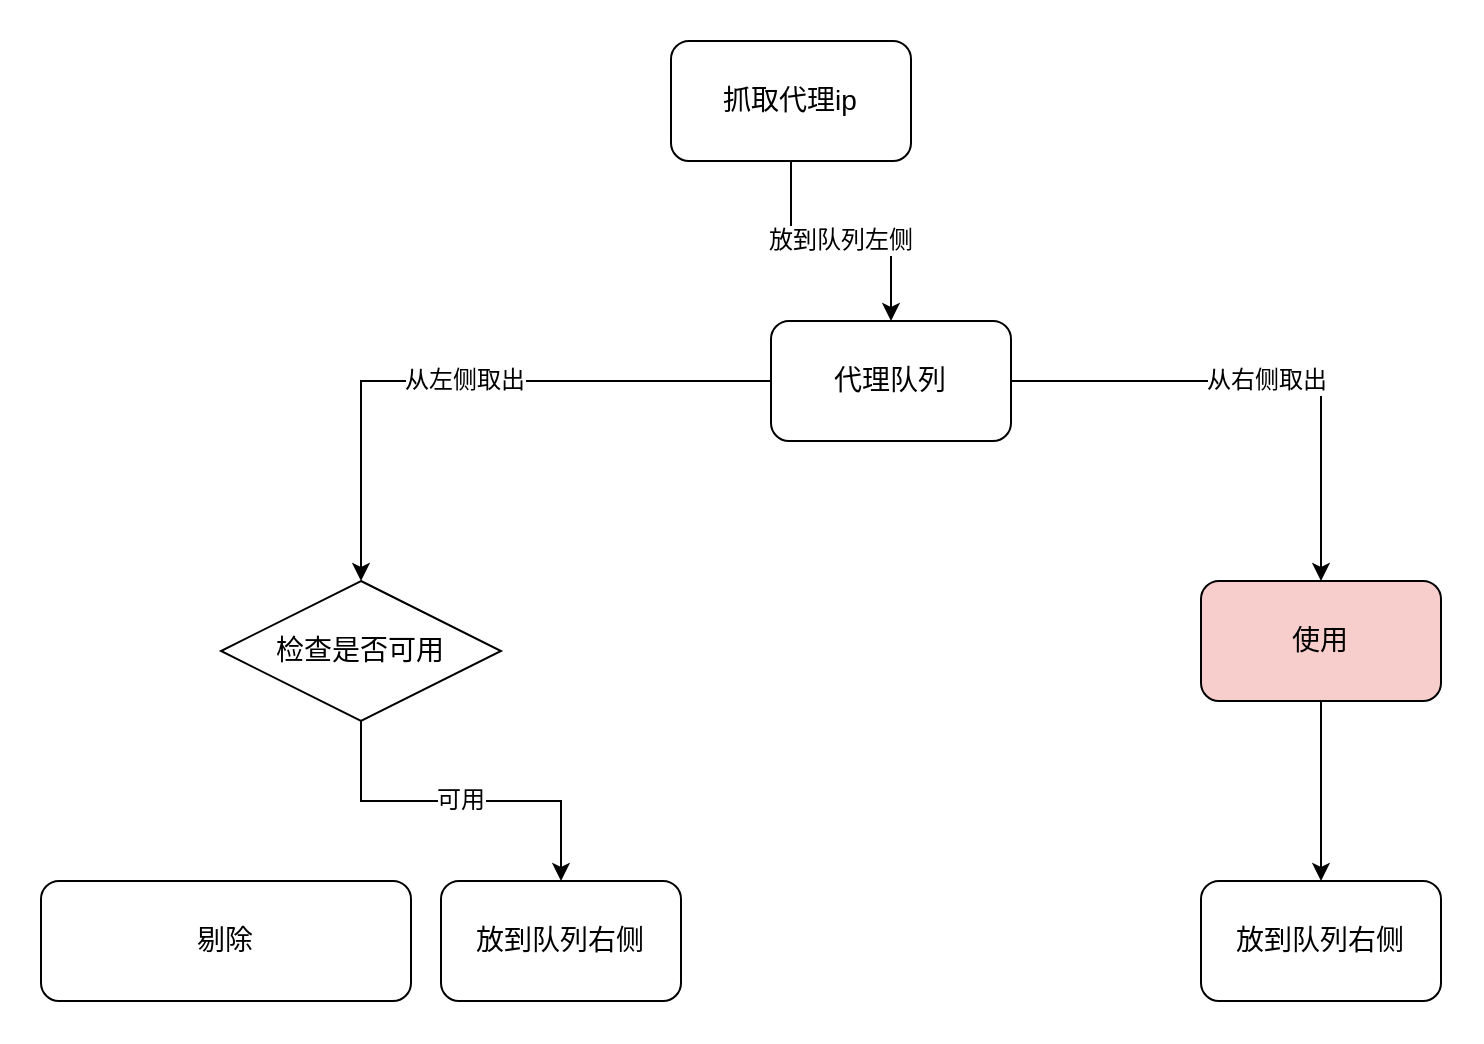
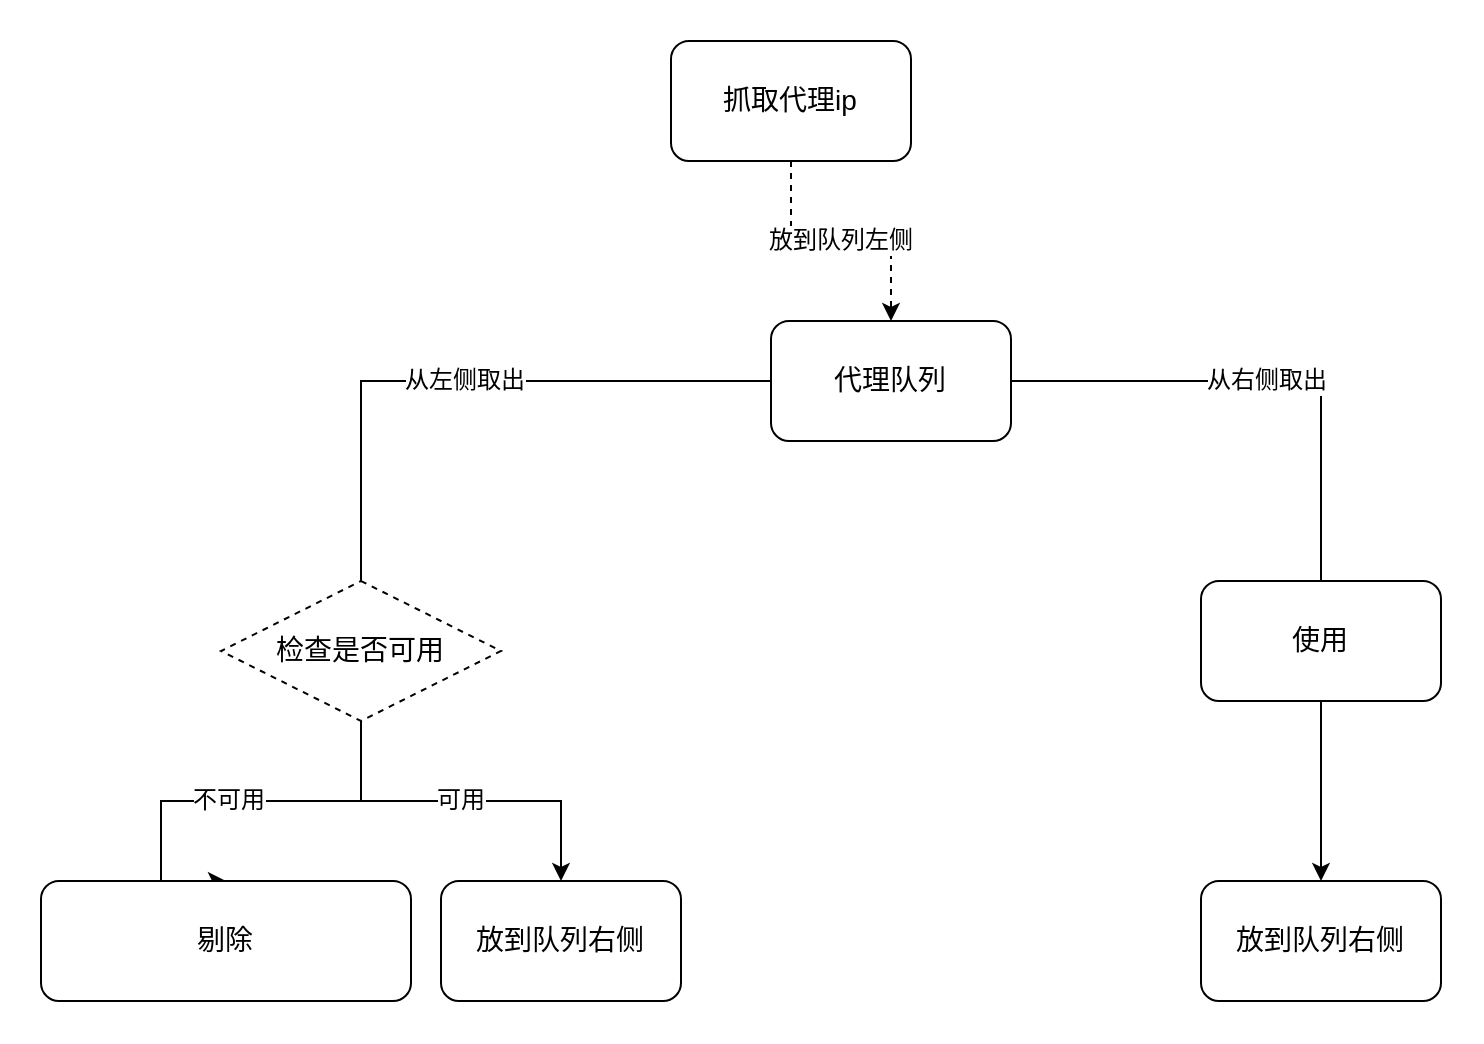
(791, 193) -> (791, 193)
(361, 566) -> (361, 571)
(1321, 566) -> (1321, 571)
(1321, 641) -> (1321, 641)
(361, 651) -> (361, 651)
none -> (219, 801)
